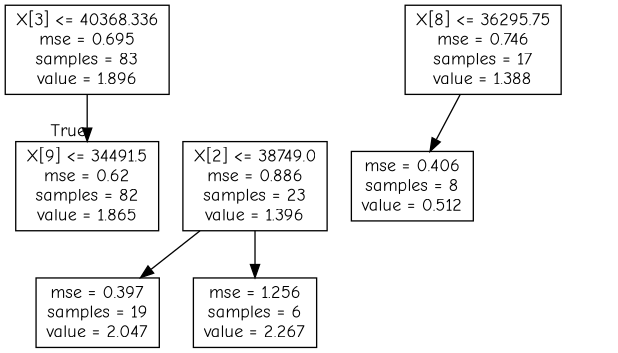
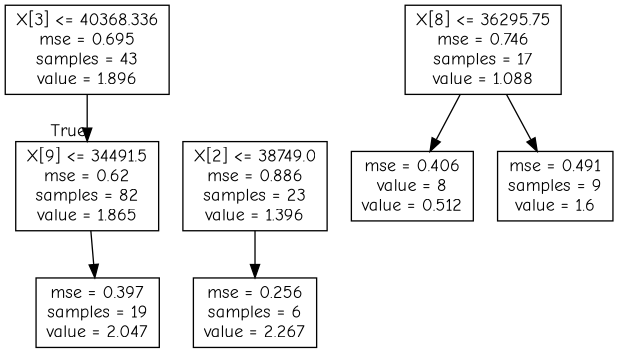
(87, 50) -> (87, 50)
(483, 50) -> (483, 50)
(412, 186) -> (412, 186)
none -> (555, 186)
(176, 250) -> (92, 248)
(255, 313) -> (255, 313)
